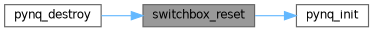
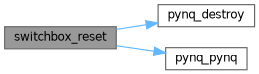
(116, 16) -> (131, 27)
(332, 16) -> (206, 59)
